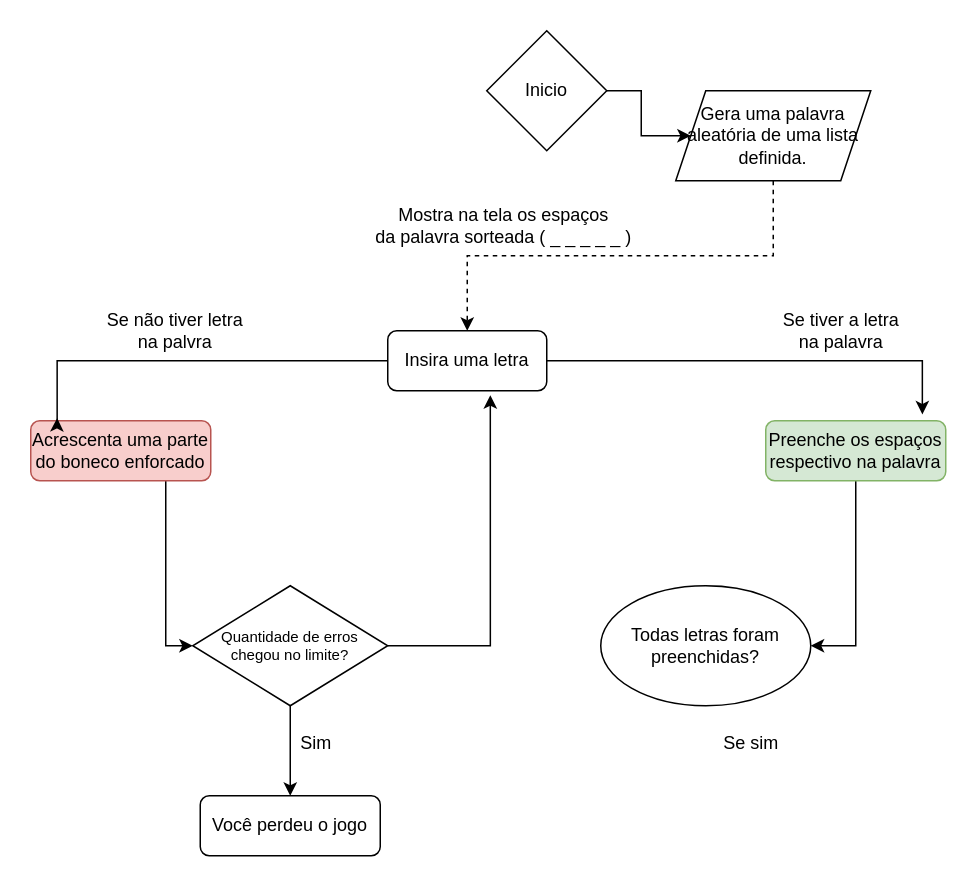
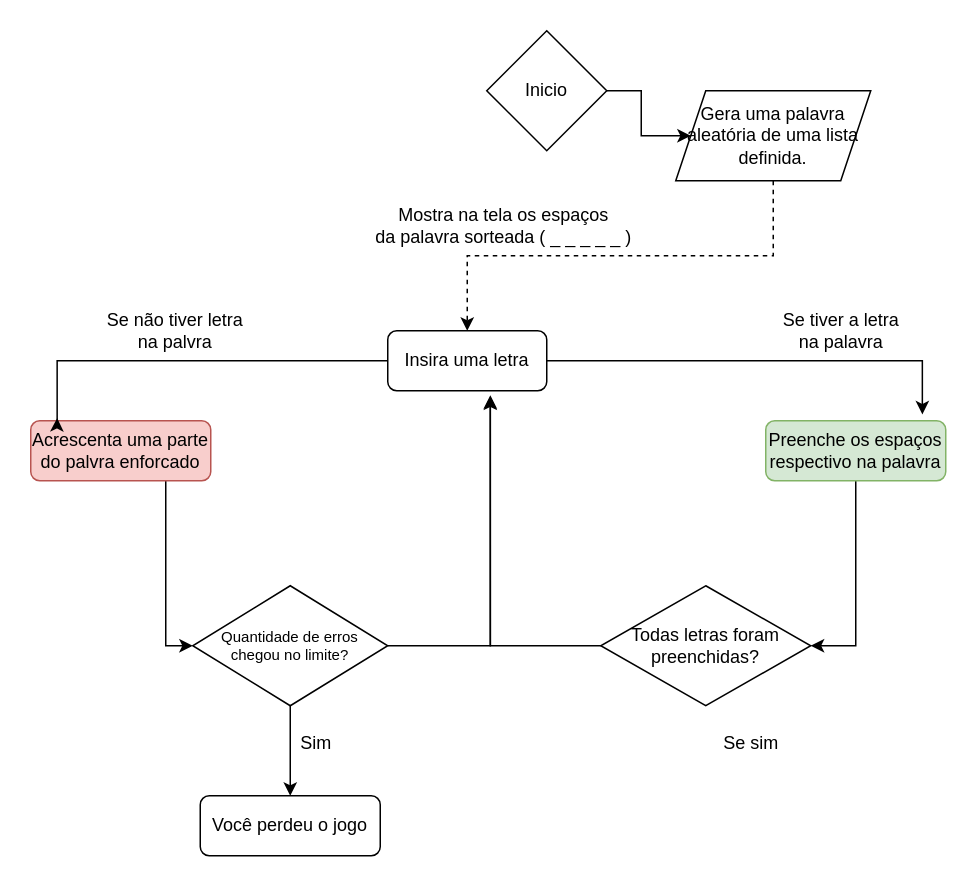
(121, 451) -> (121, 451)
none -> (547, 646)
(706, 646) -> (706, 646)
